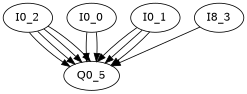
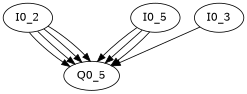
(92, 18) -> none
(155, 18) -> (155, 18)
(219, 18) -> (219, 18)
